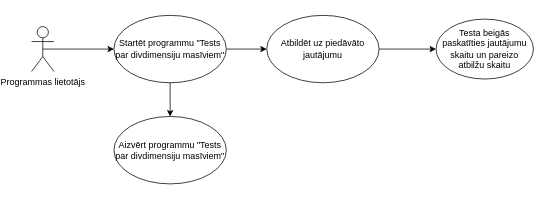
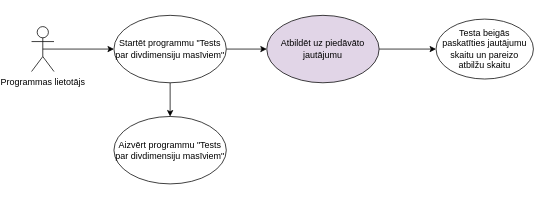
(323, 49) -> (323, 49)
